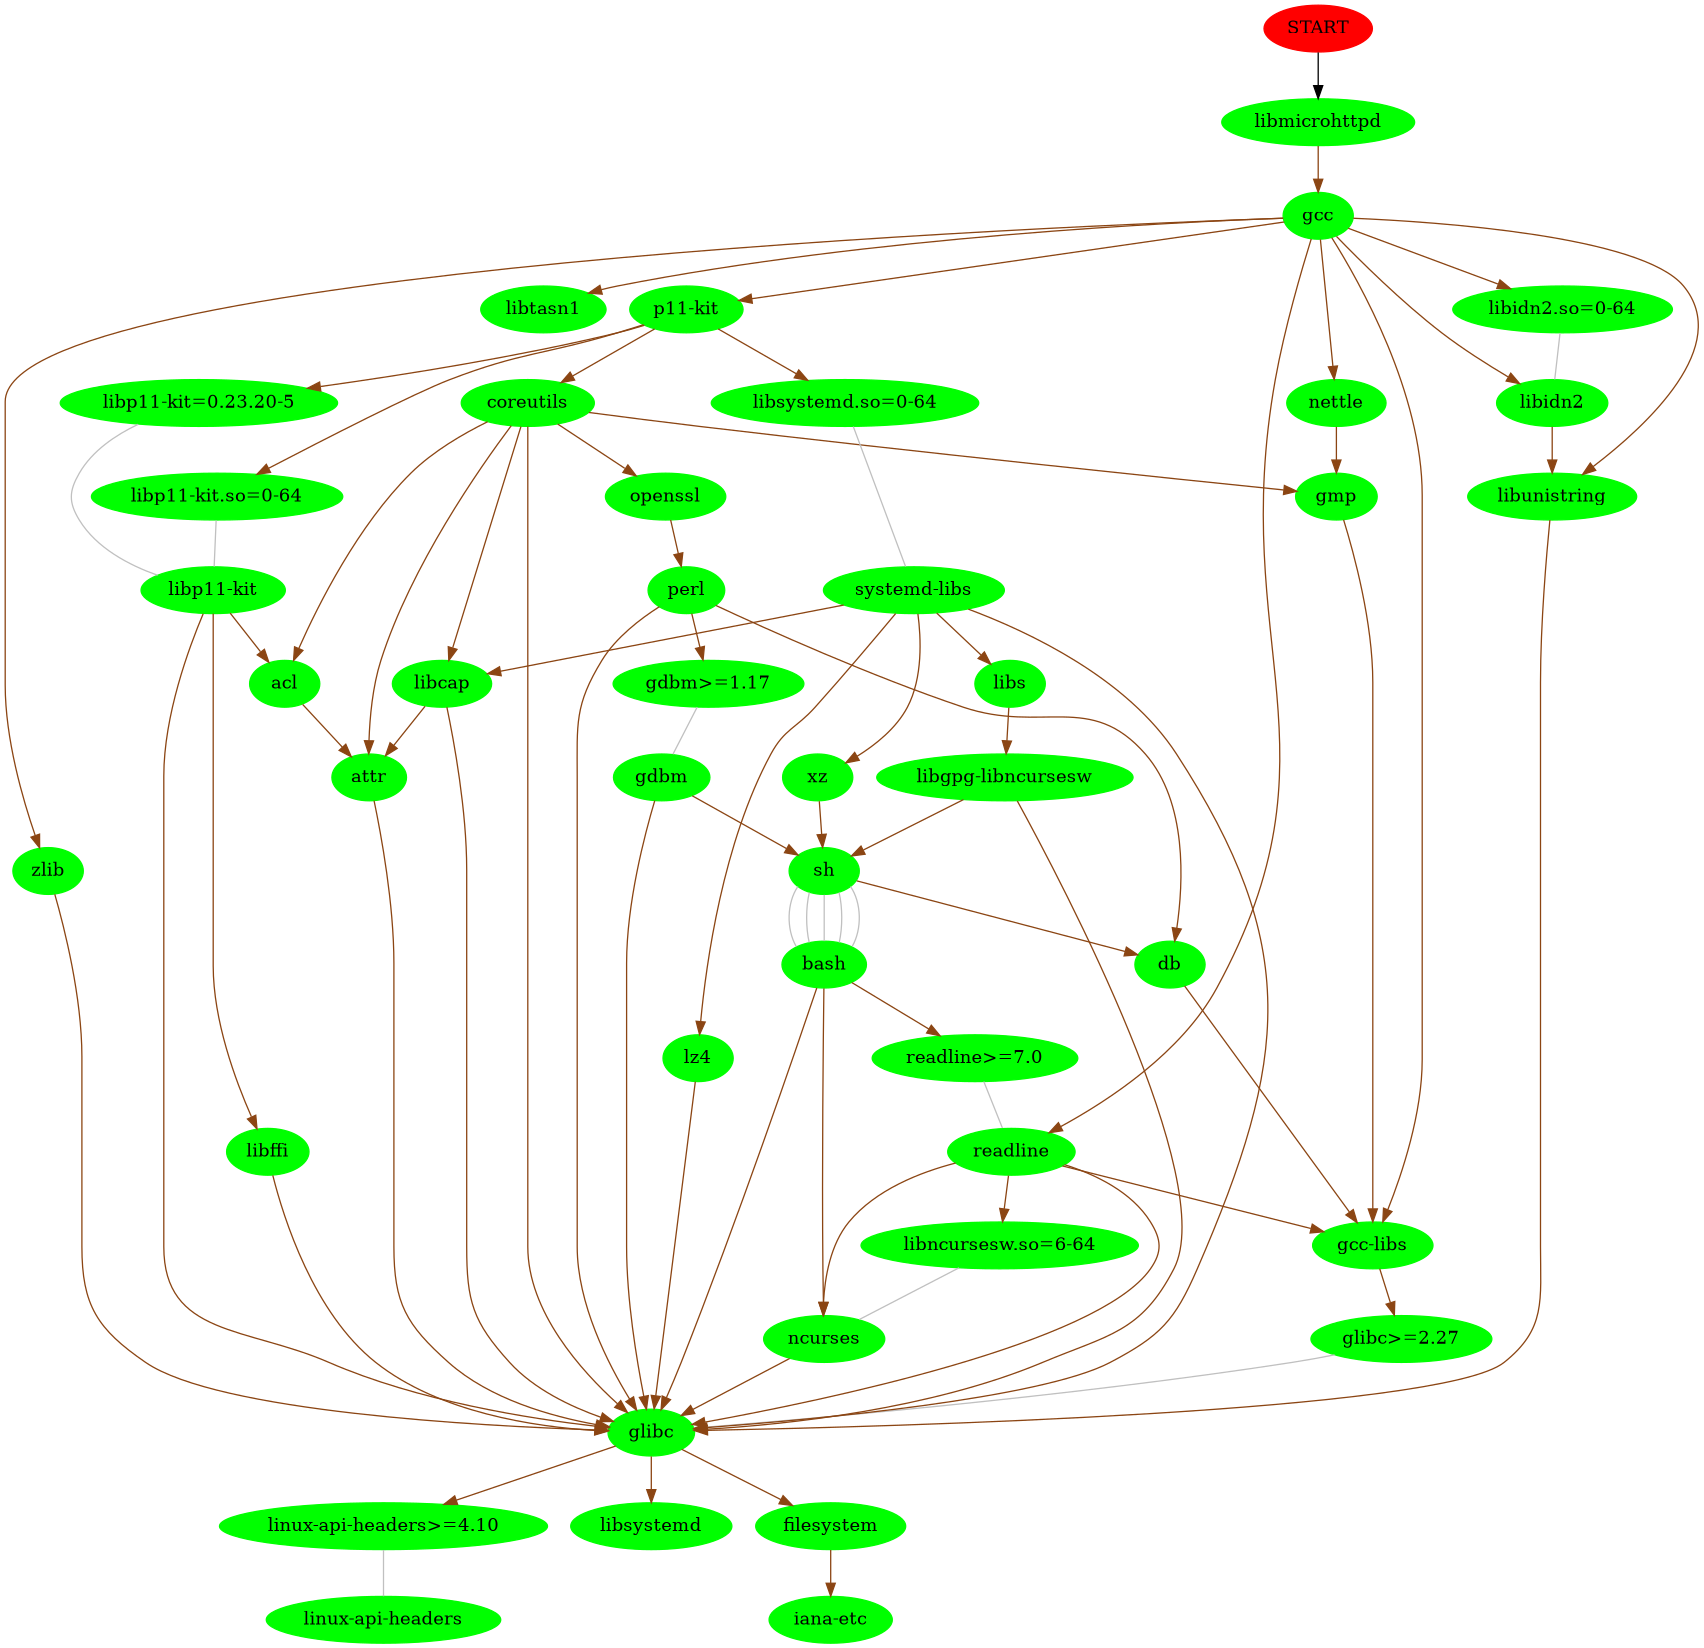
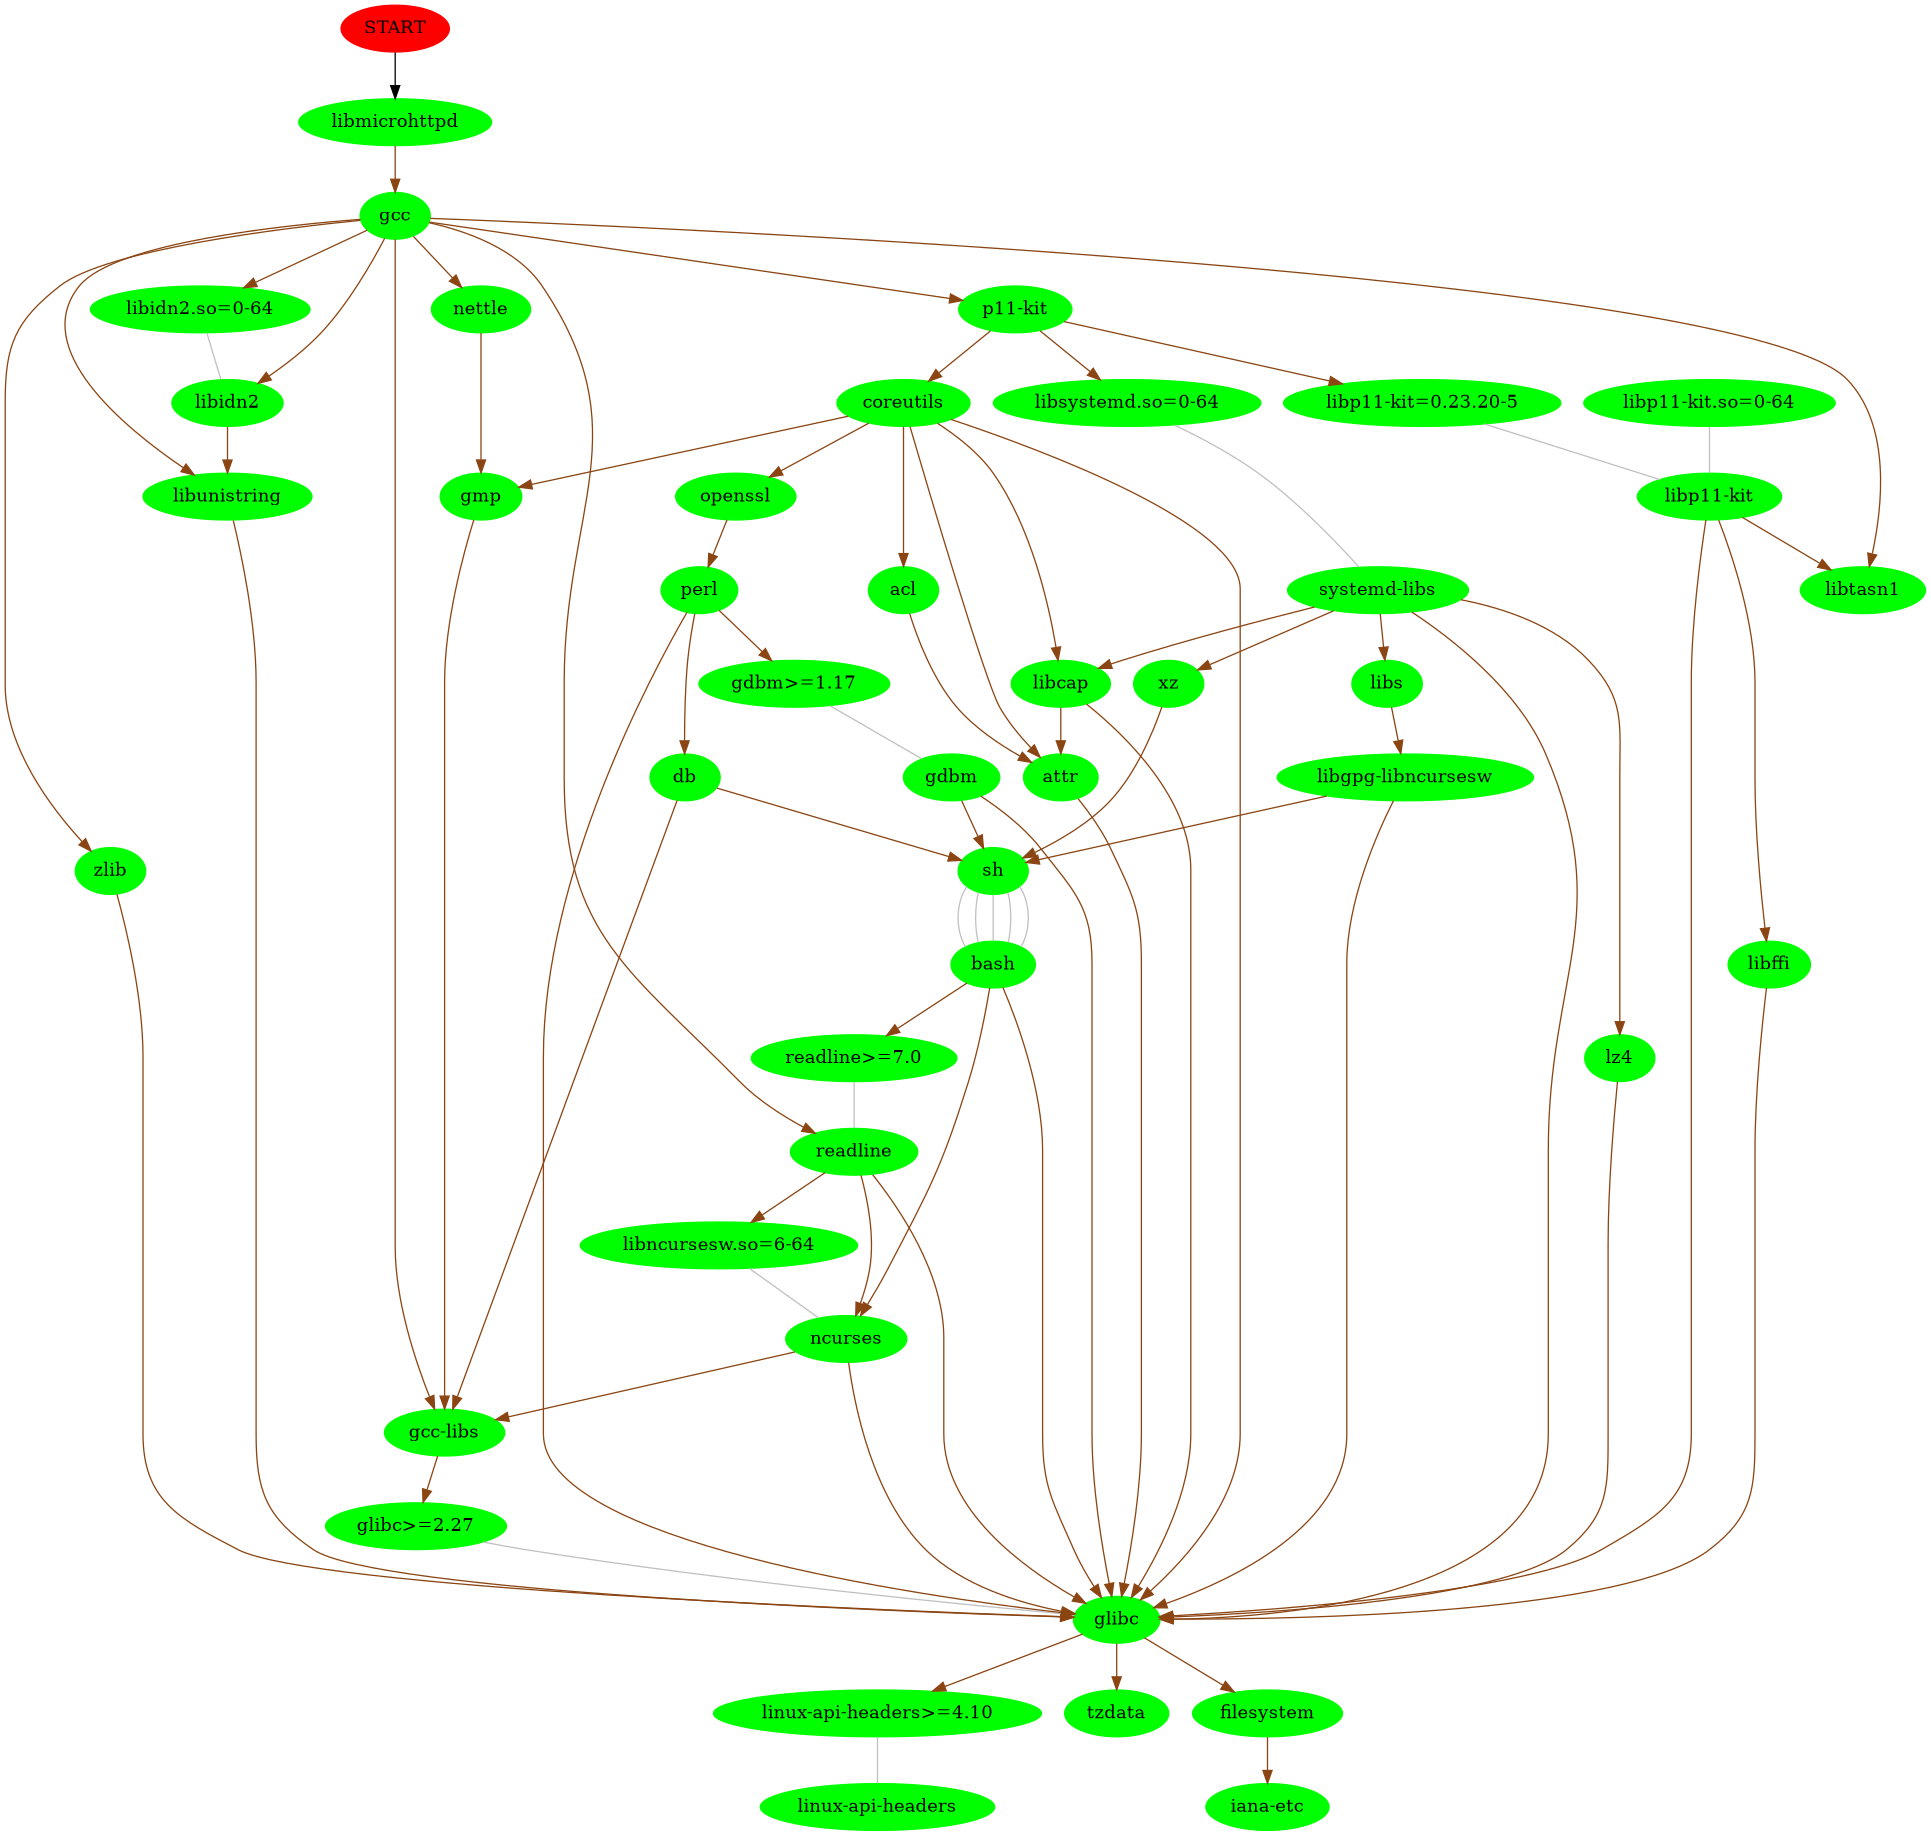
(450, 380) -> none
(245, 632) -> (1781, 540)
(991, 916) -> (833, 822)
(1187, 1197) -> (652, 1384)
(651, 1526) -> (1117, 1713)
